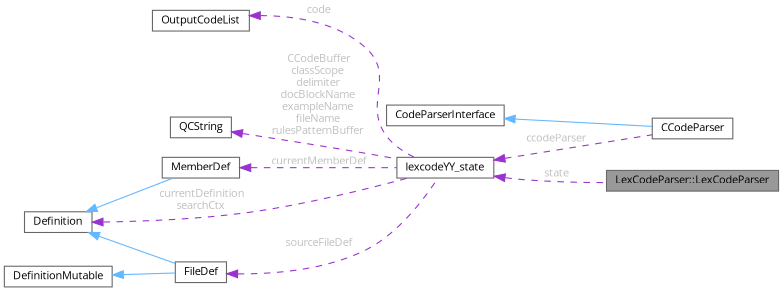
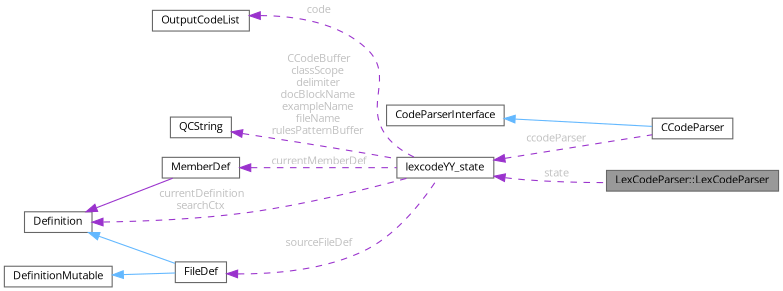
(135, 193) -> (135, 193)
